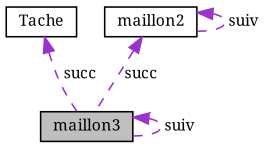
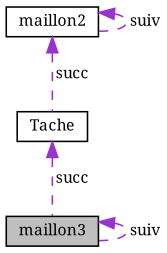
(114, 81) -> (52, 82)
